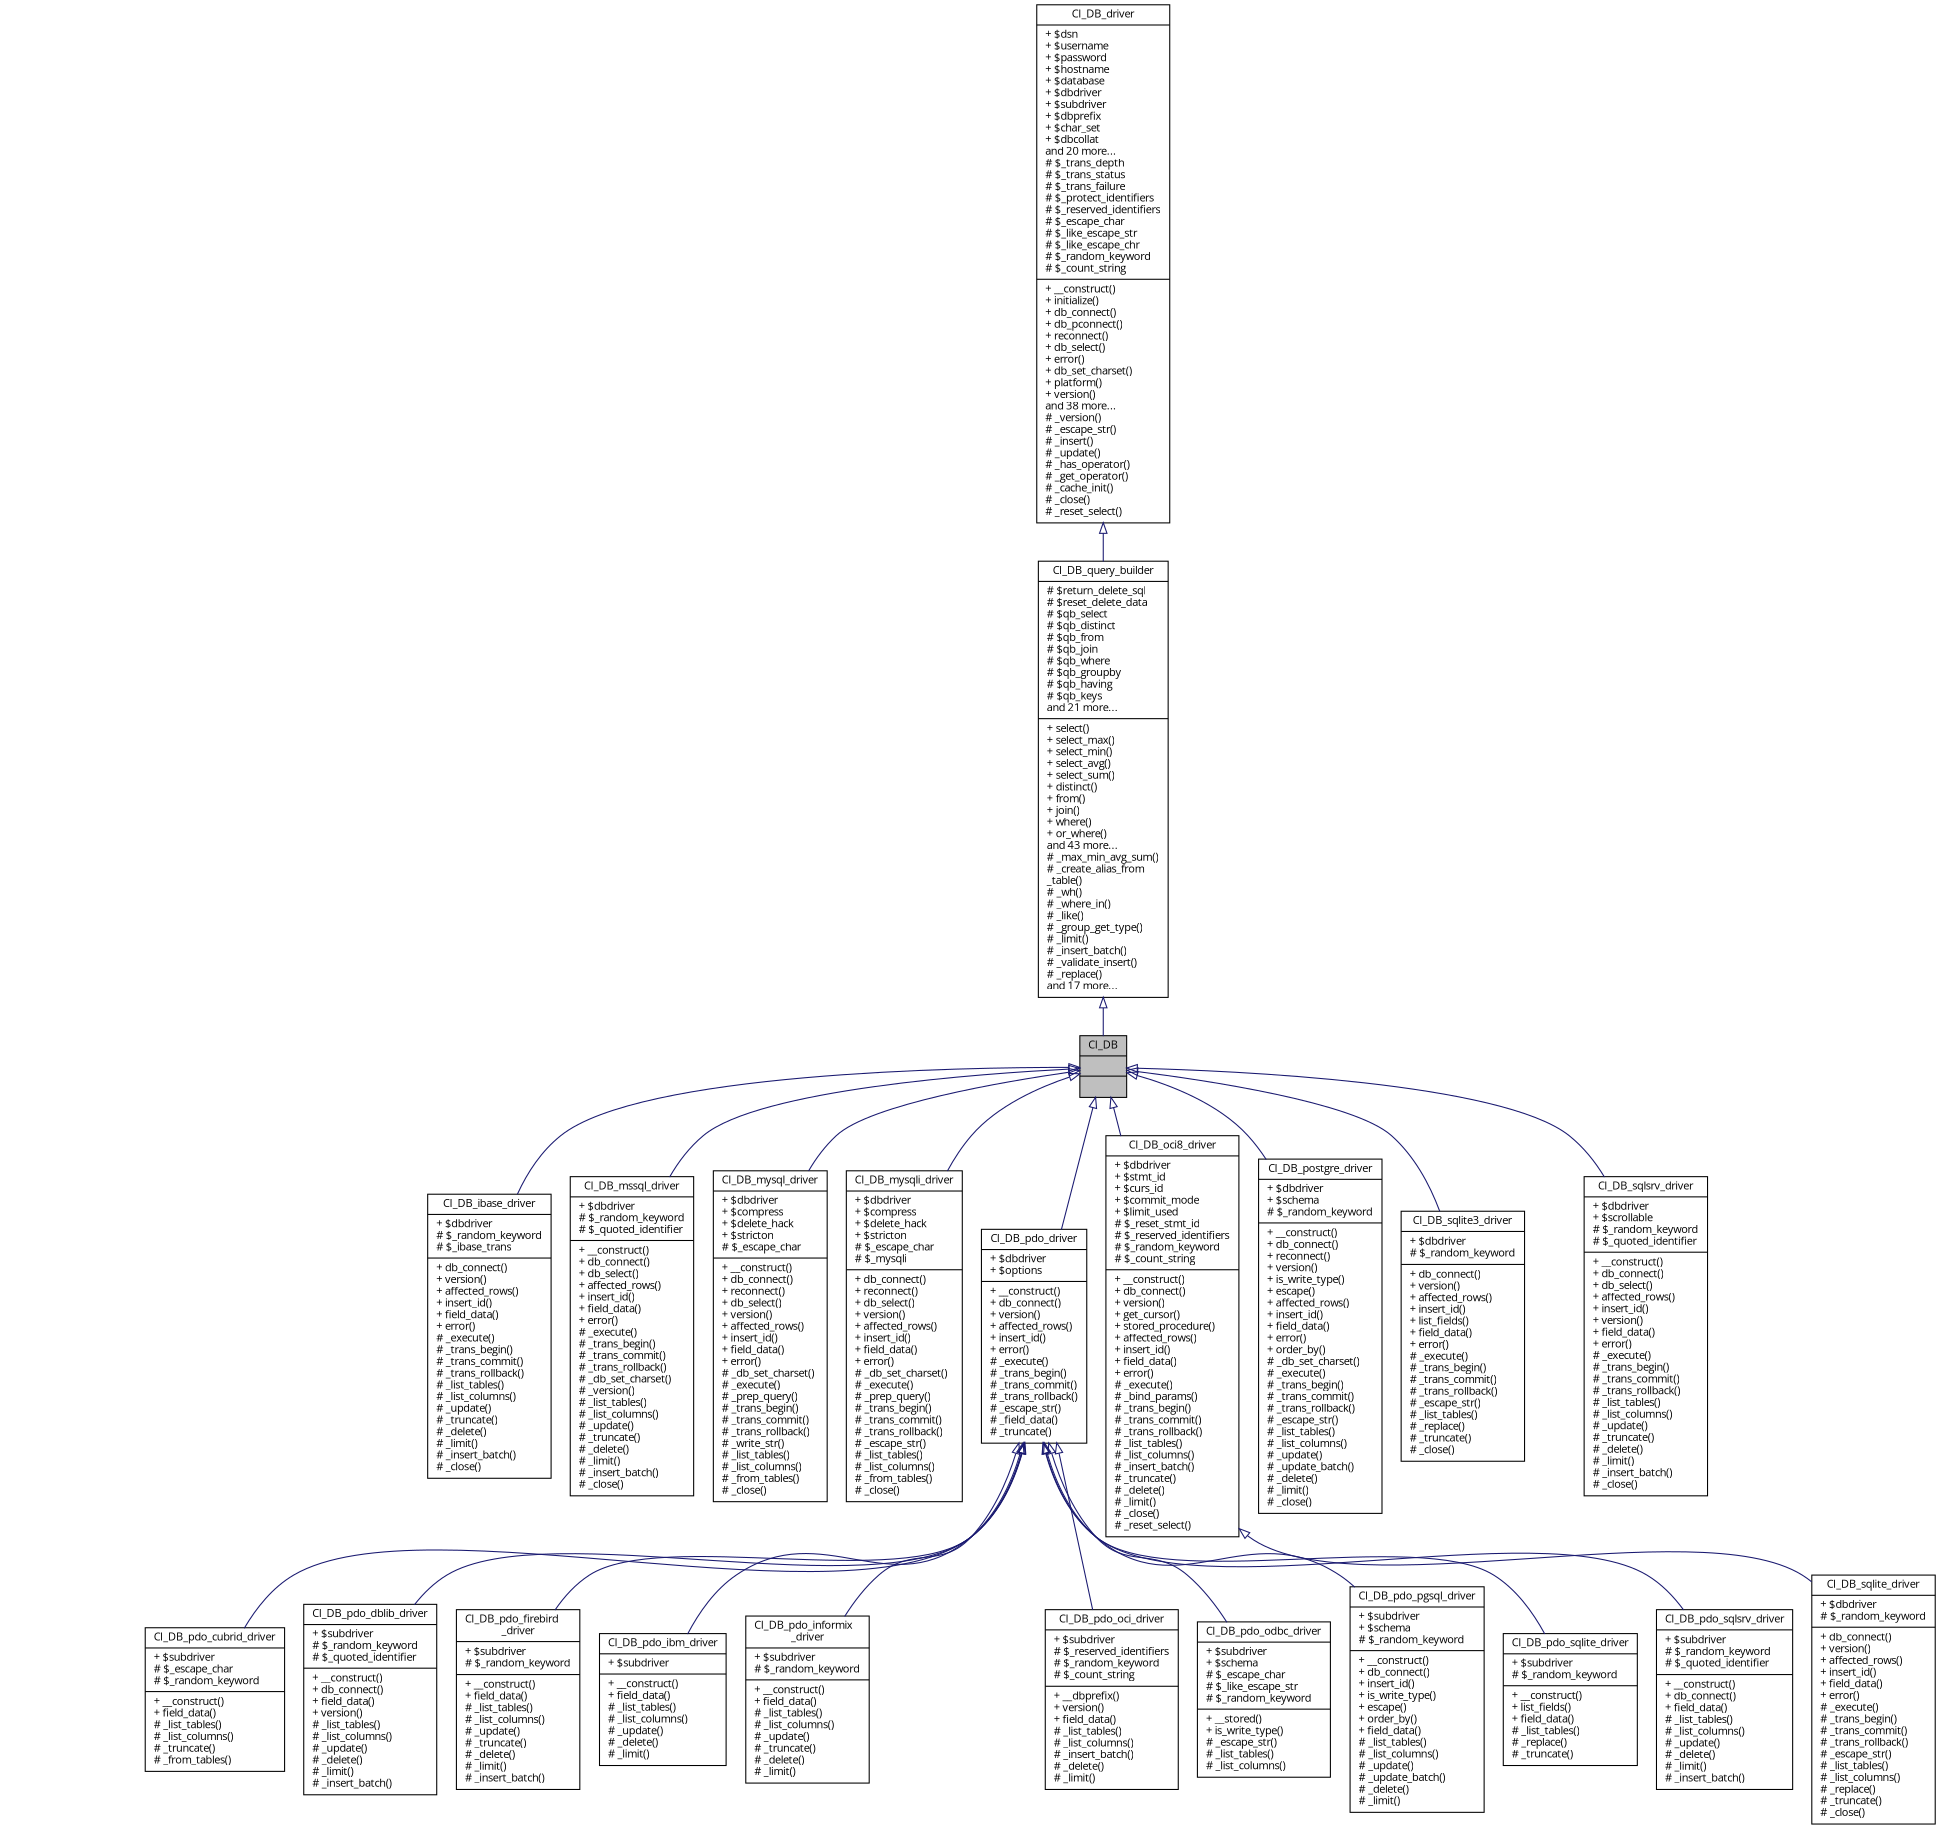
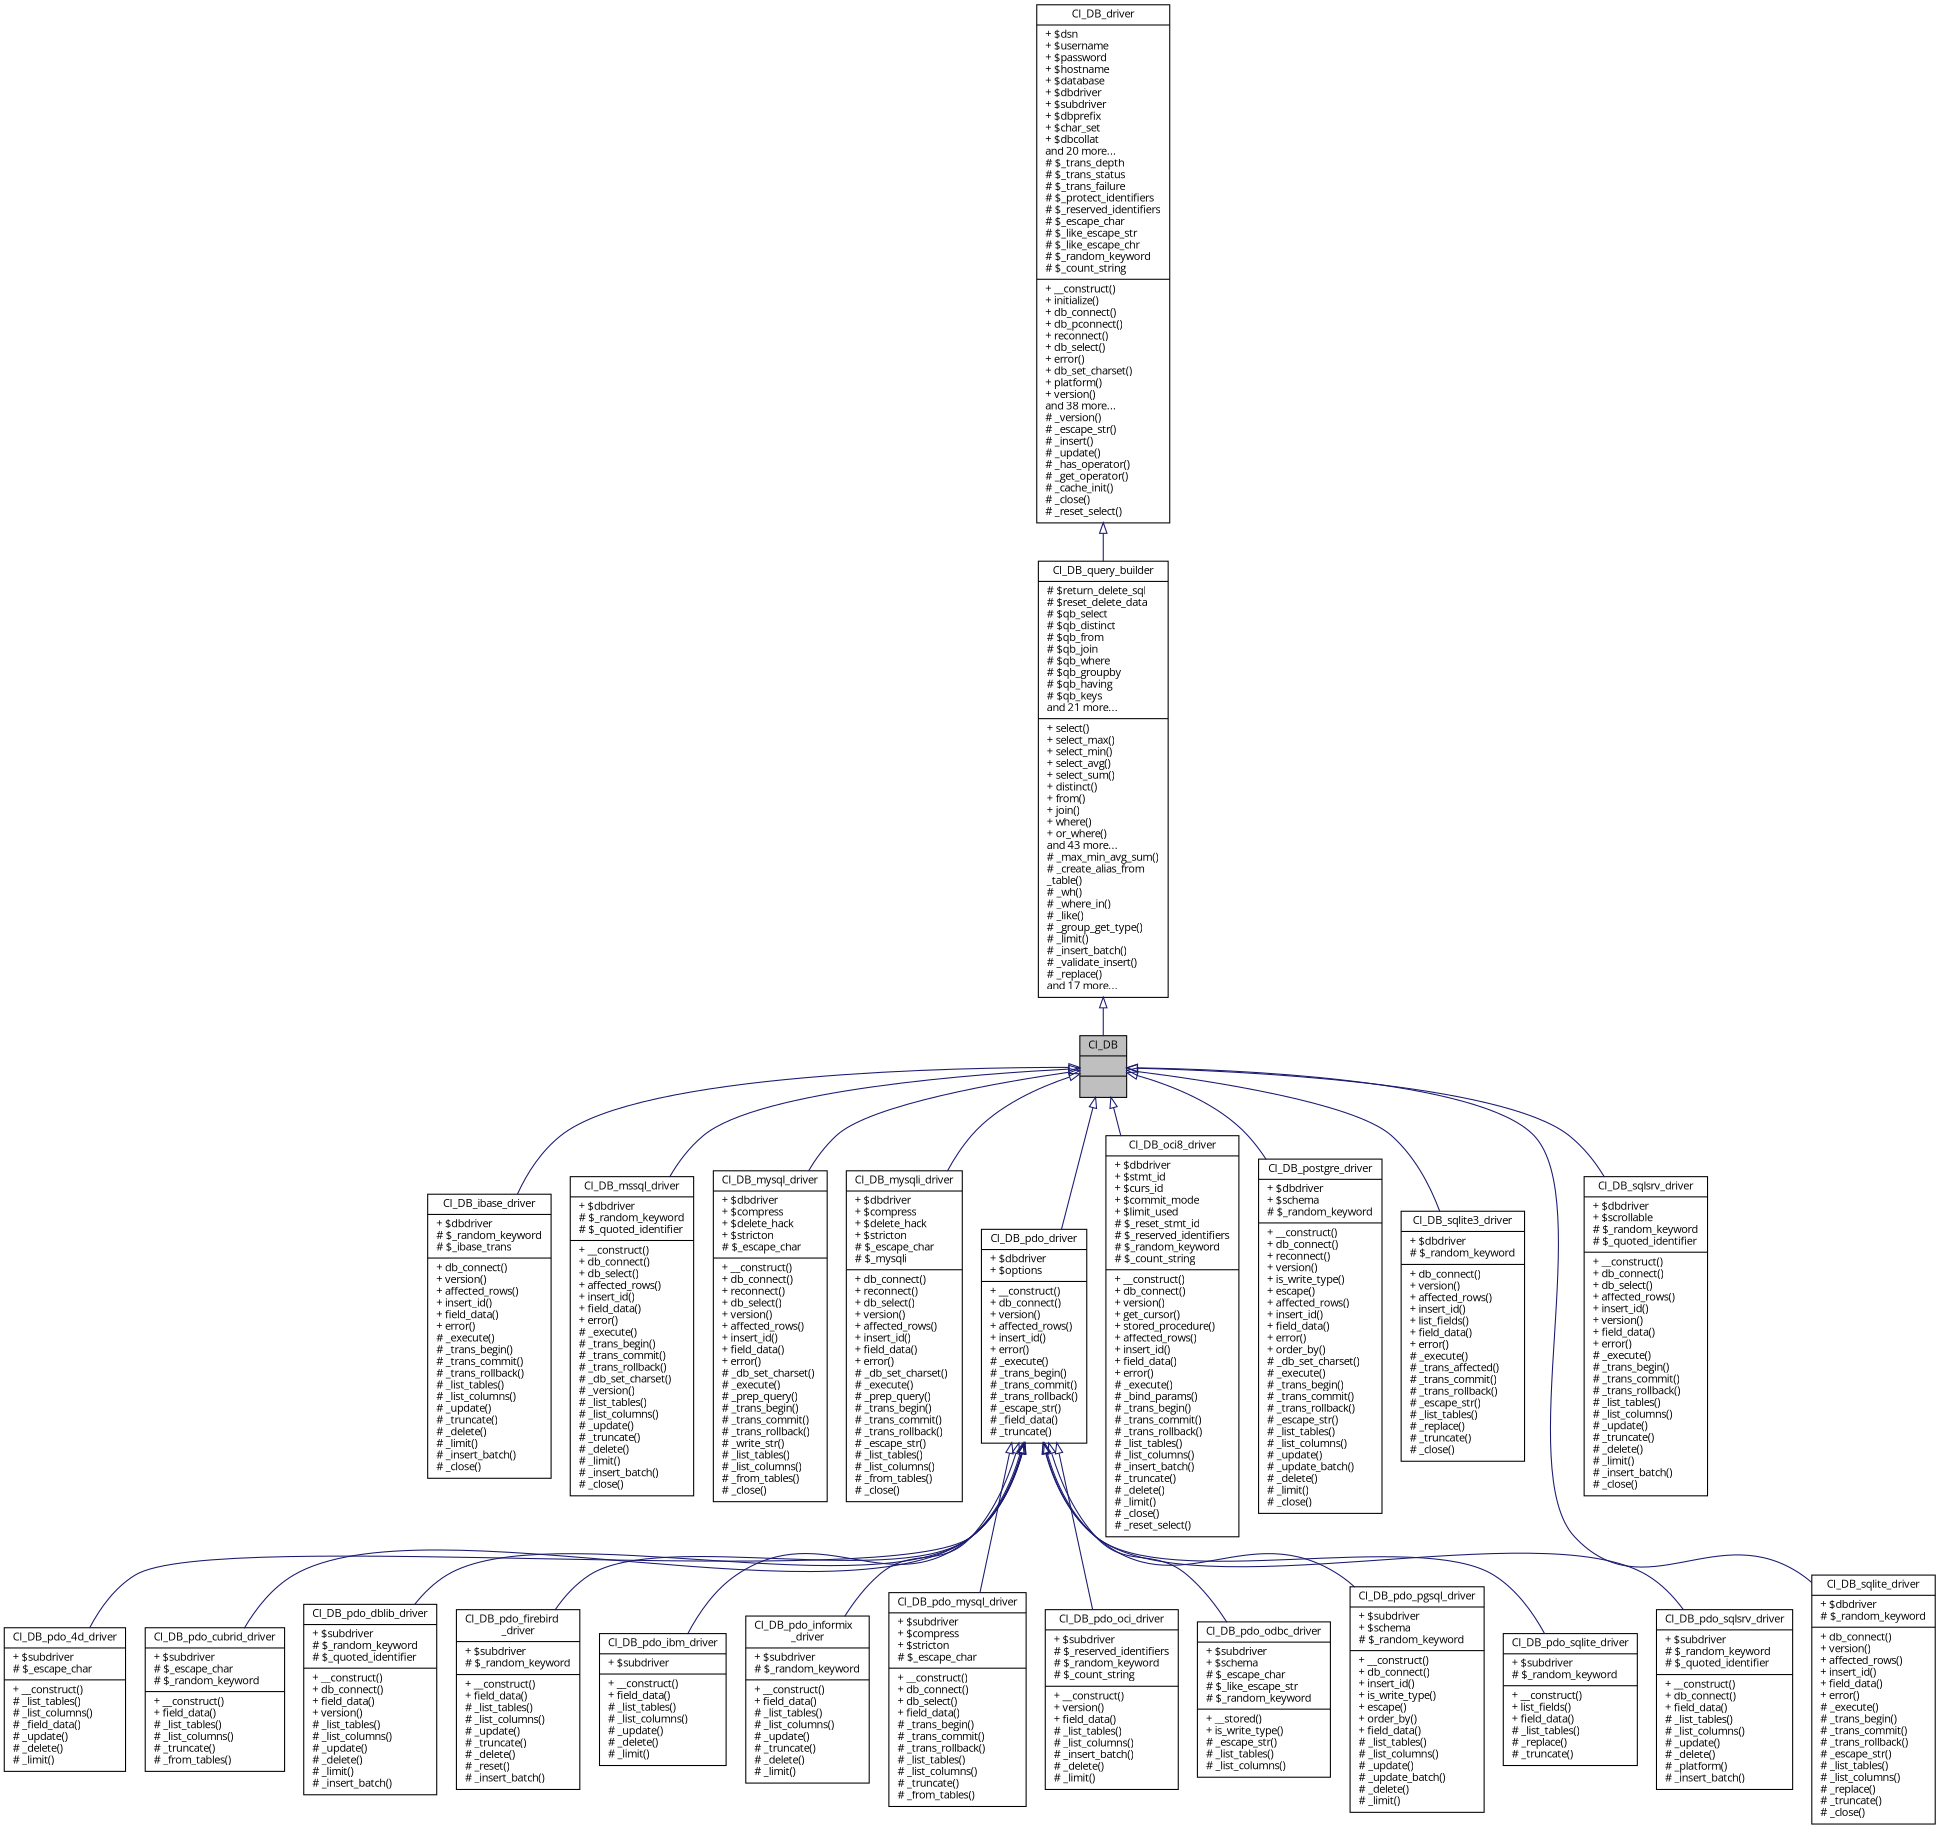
(1448, 1368) -> (1455, 1368)
(1487, 1561) -> (1558, 1259)
(1087, 1696) -> (1089, 1696)
none -> (65, 1700)
none -> (958, 1700)
(486, 1767) -> (488, 1767)
(1686, 1767) -> (1696, 1767)
